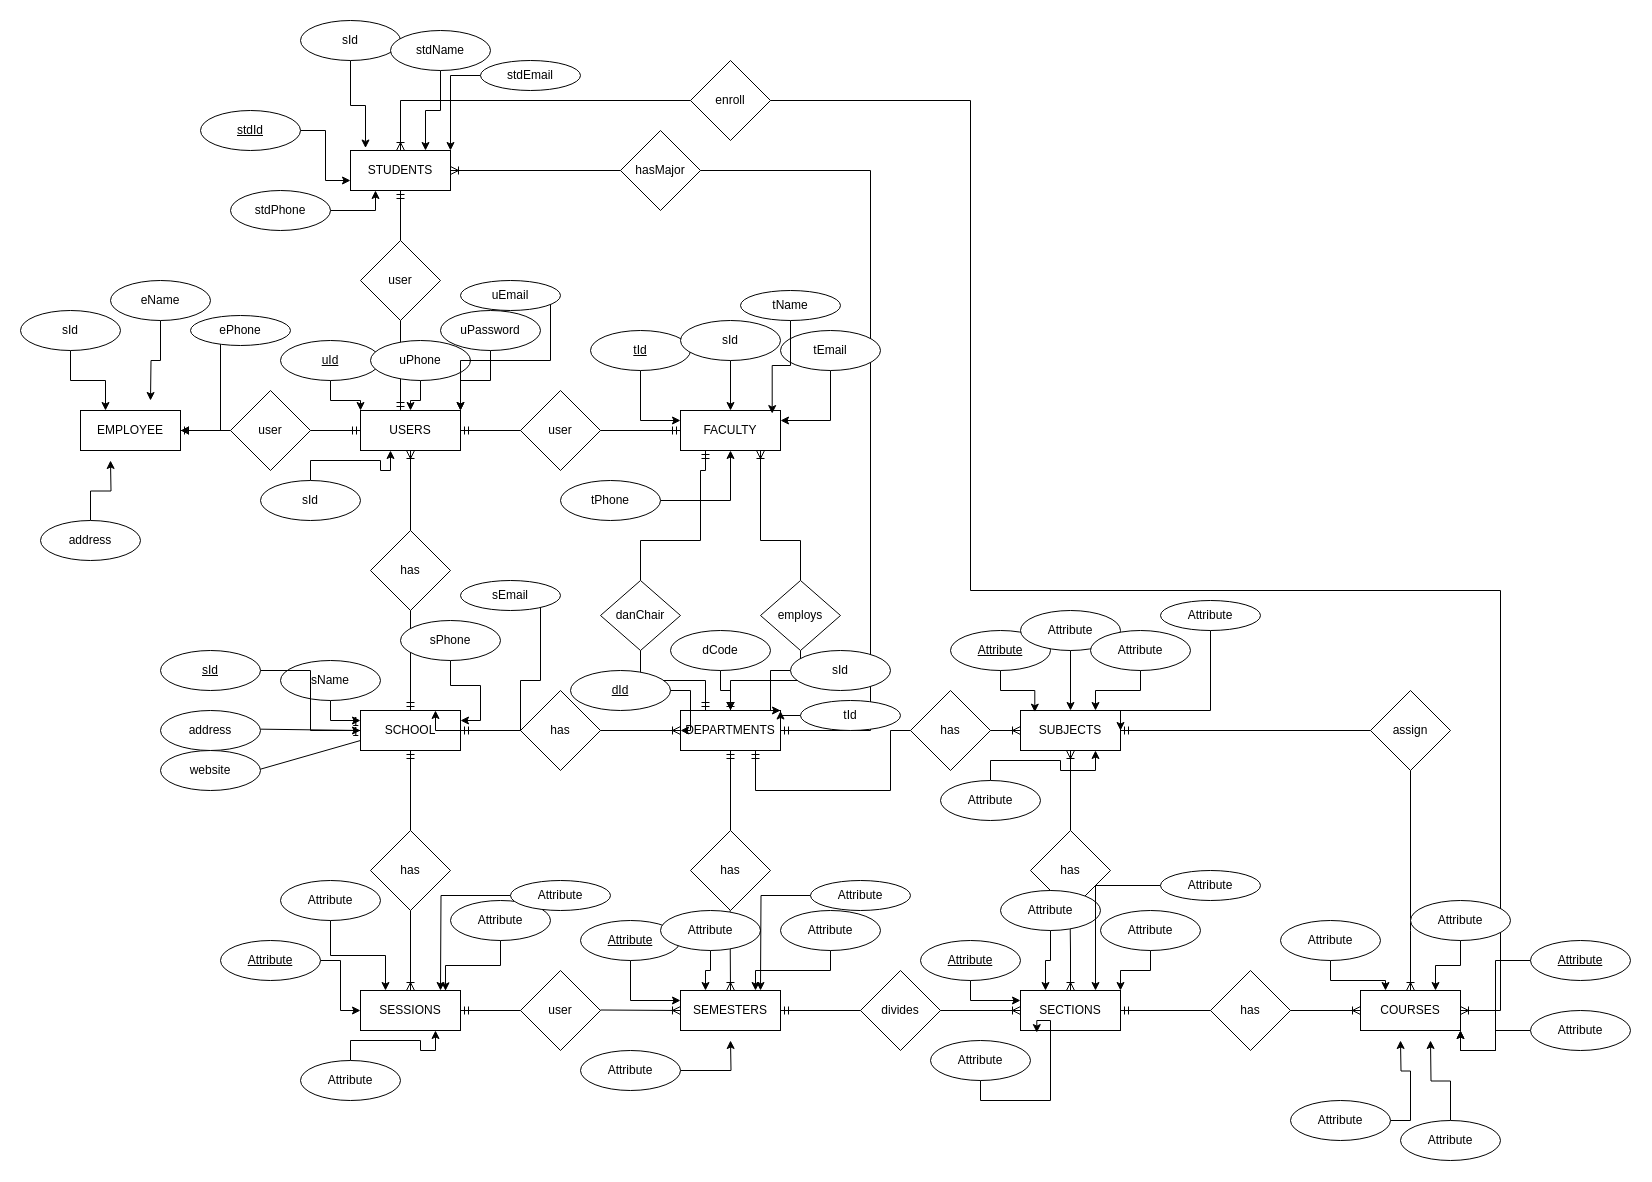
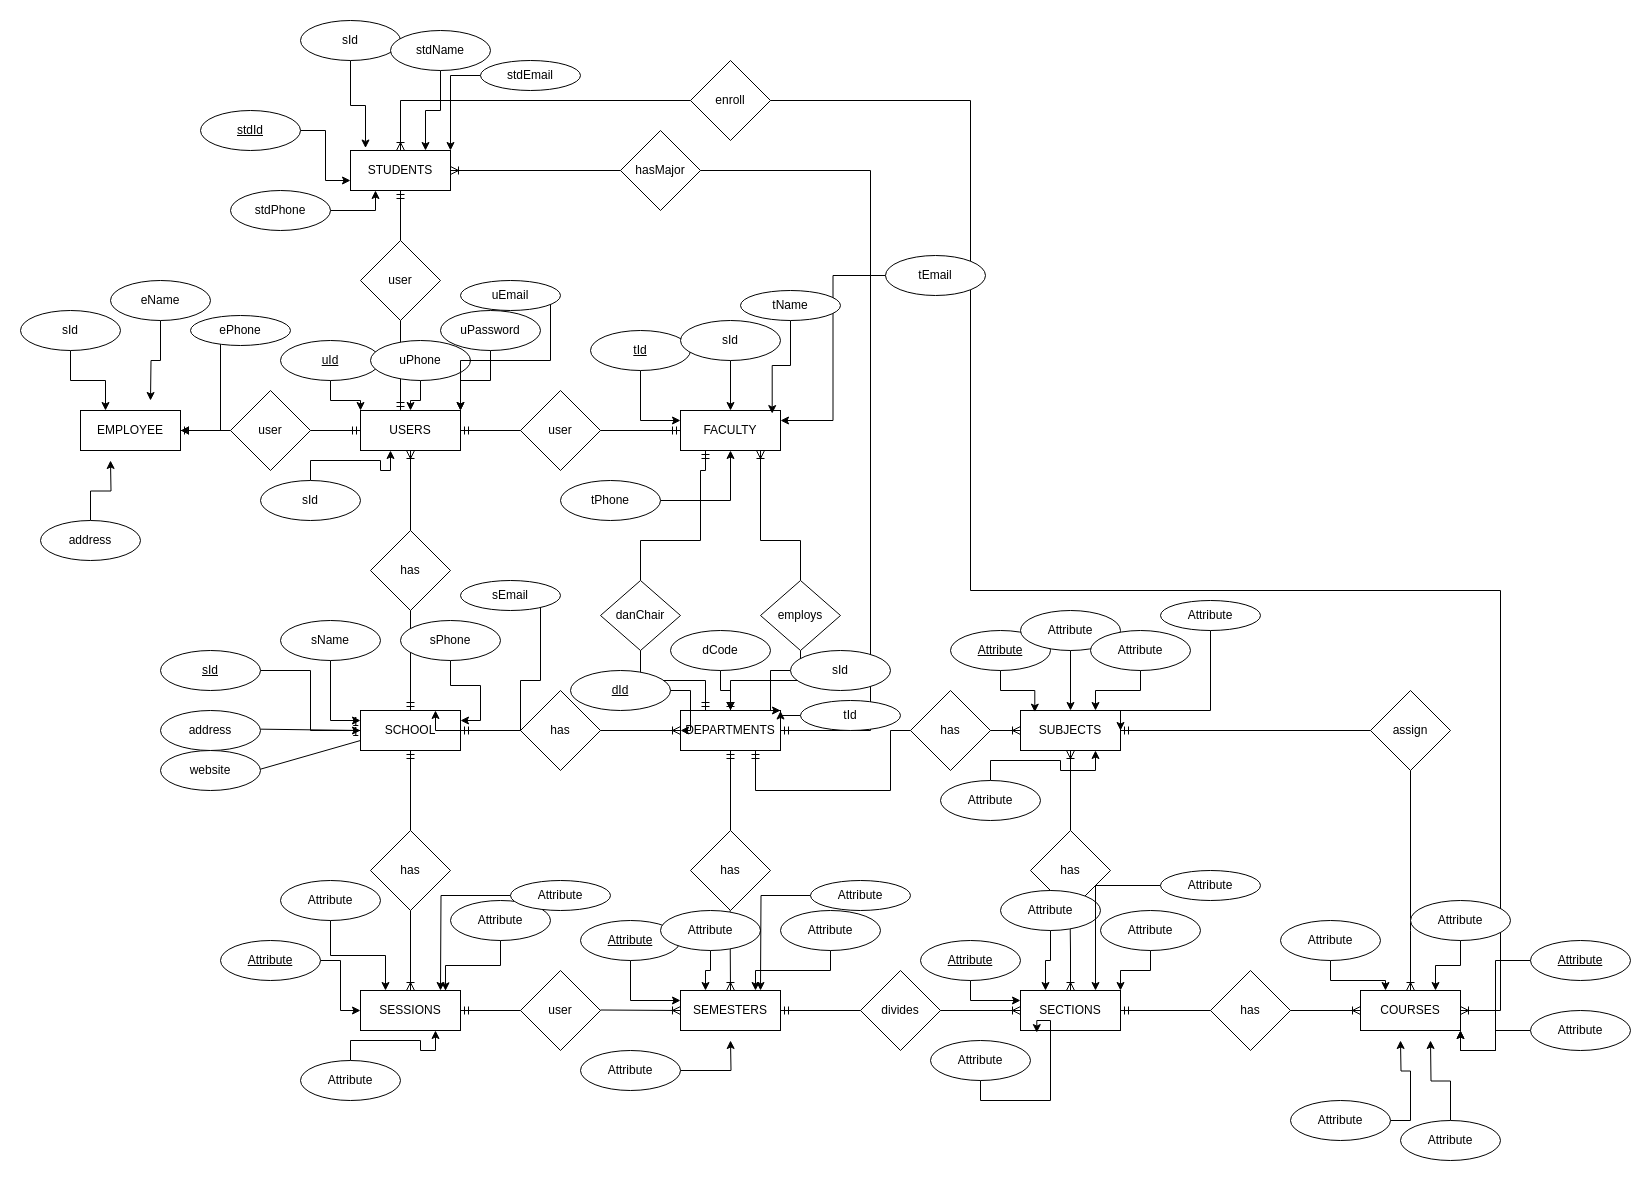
(831, 351) -> (936, 276)
(331, 681) -> (331, 641)
